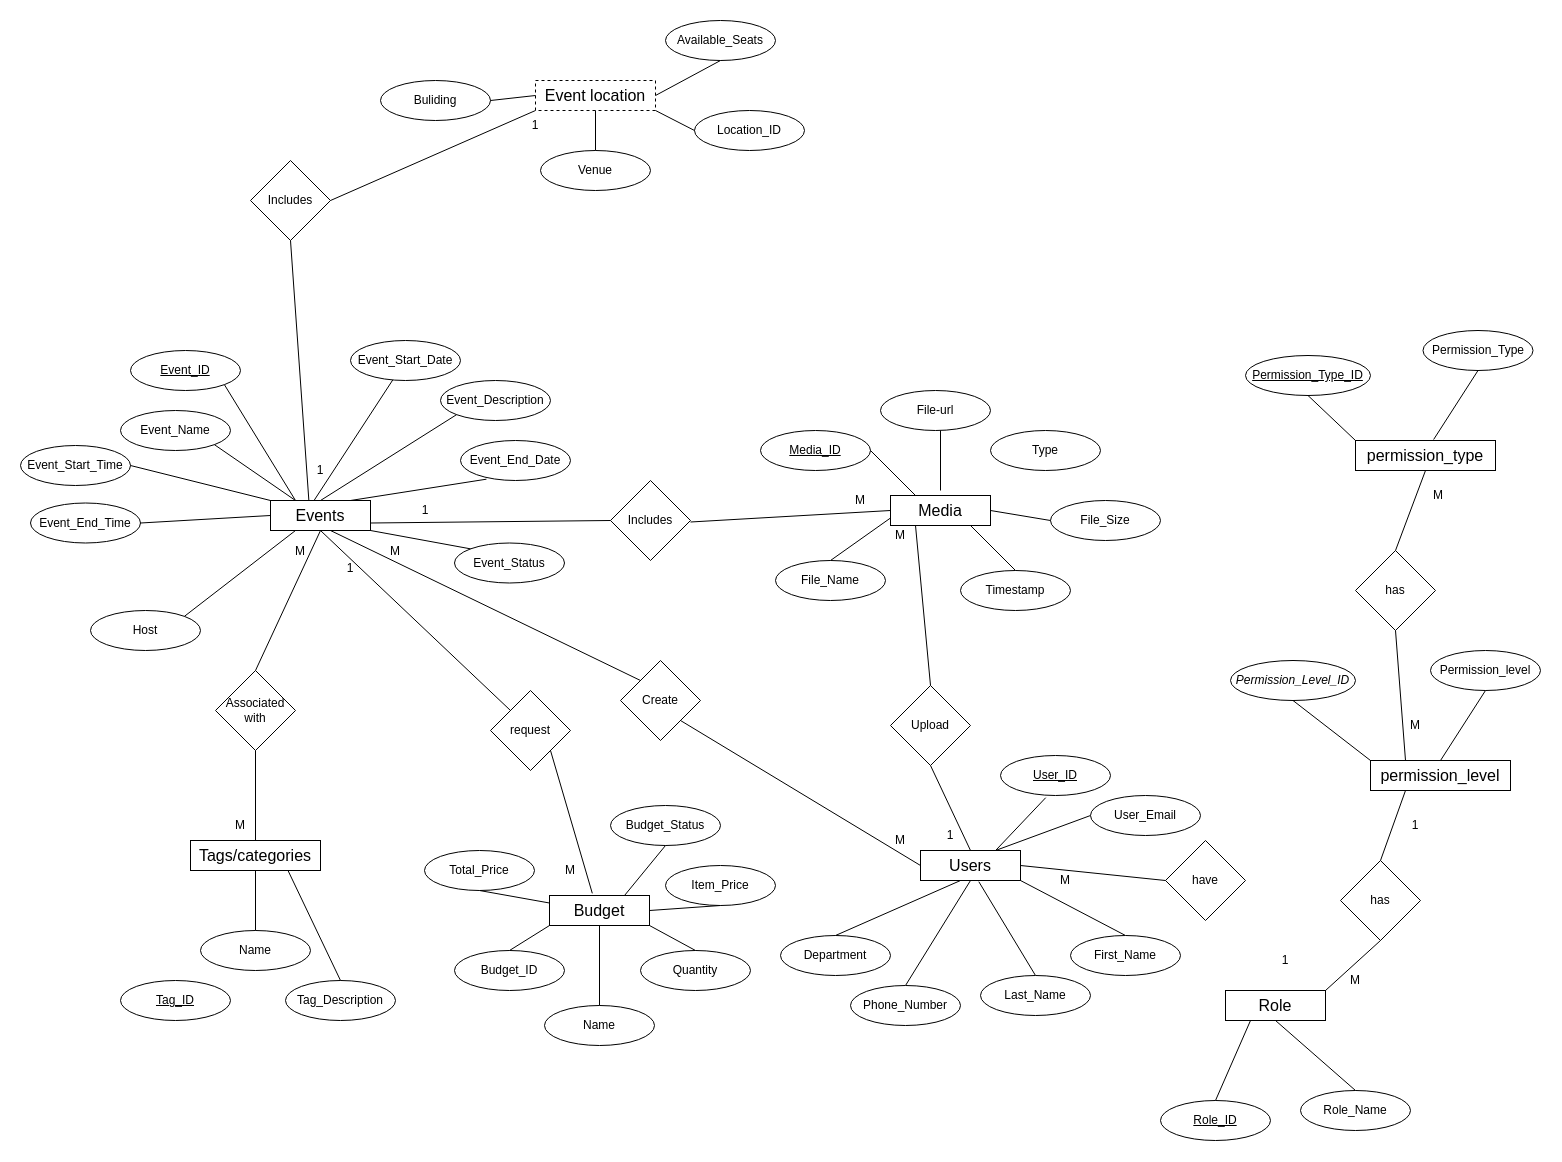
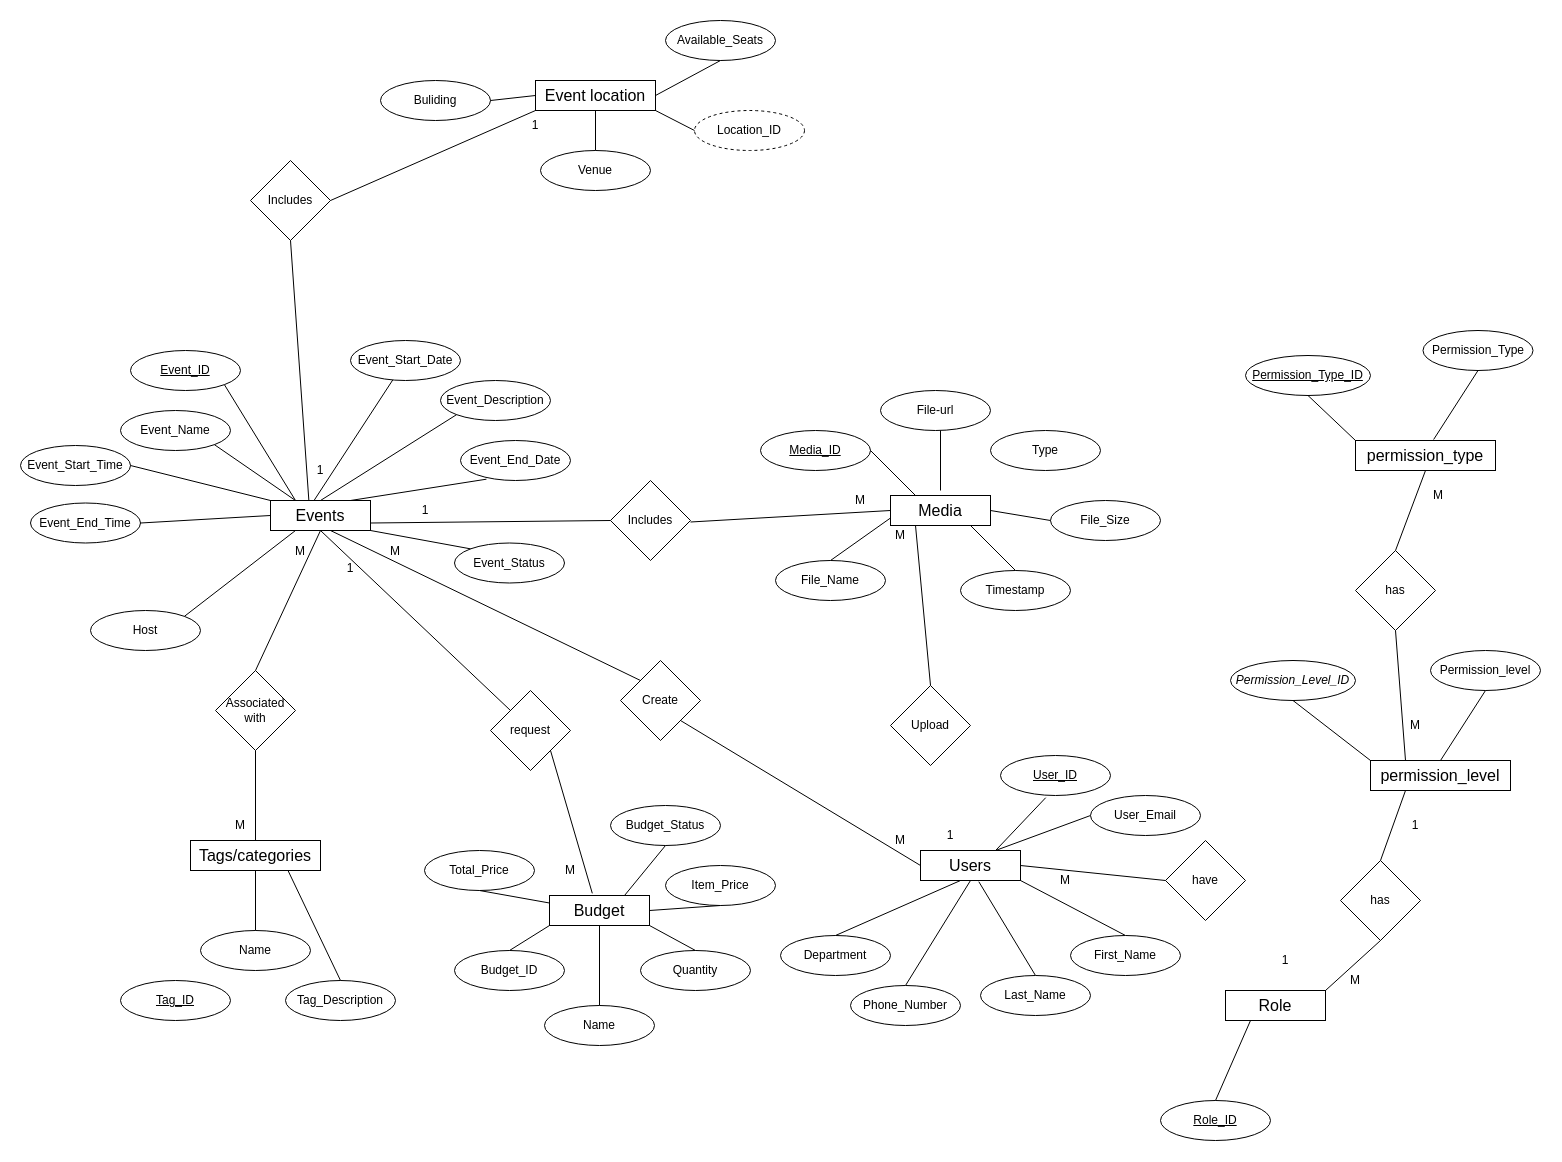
(596, 96) -> (596, 96)
(750, 131) -> (750, 131)
(951, 808) -> none
(1316, 1056) -> none
(1356, 1111) -> none
